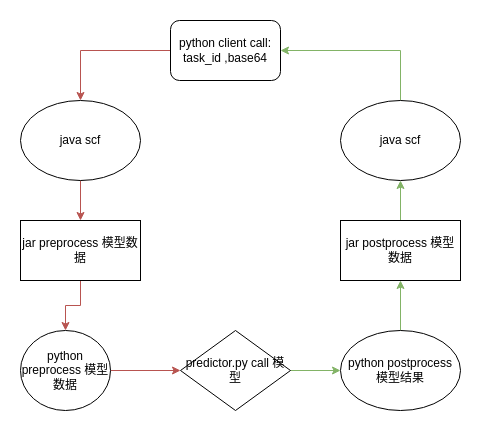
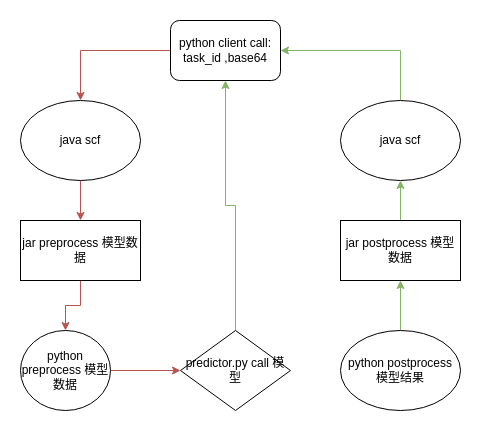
(312, 371) -> (235, 206)
